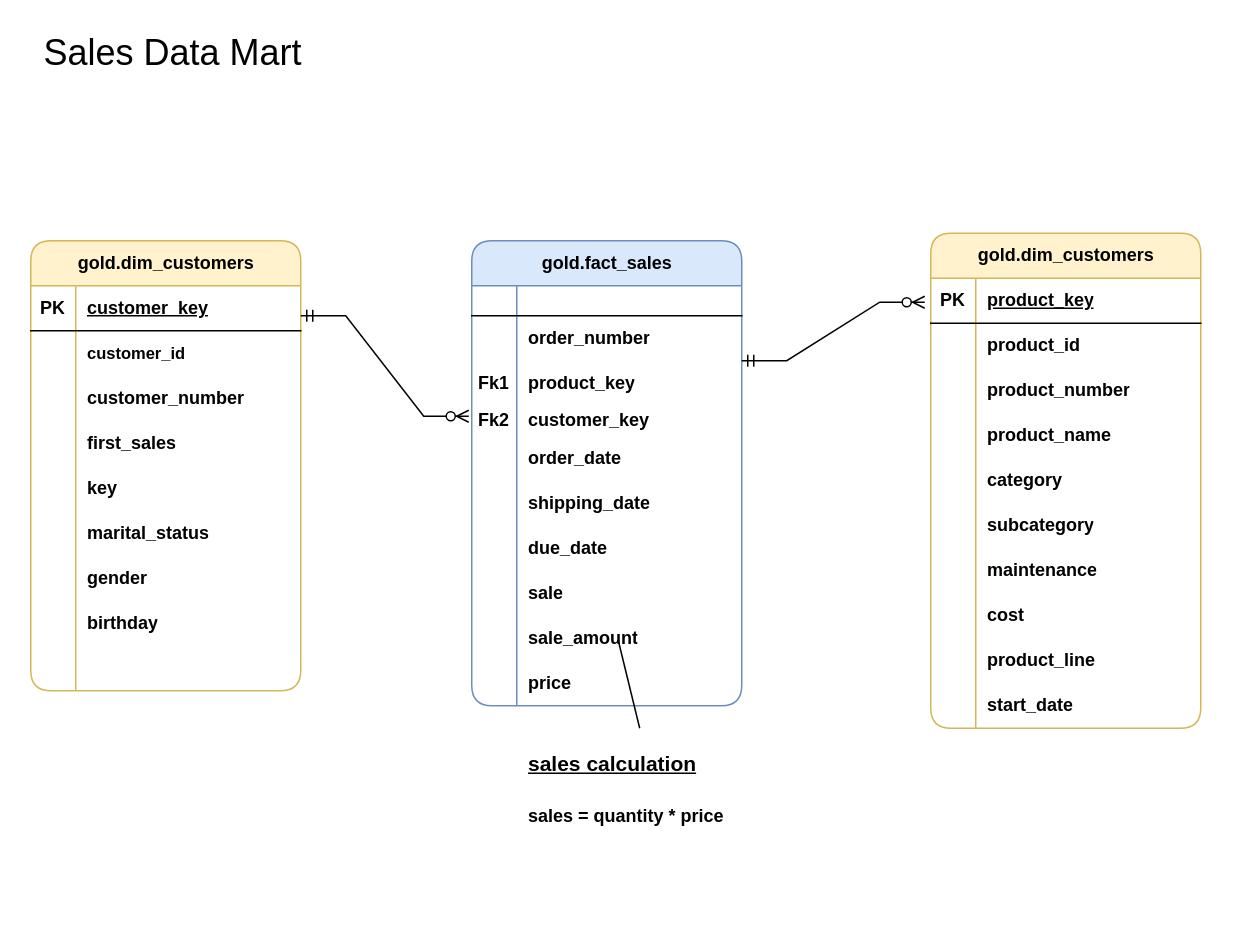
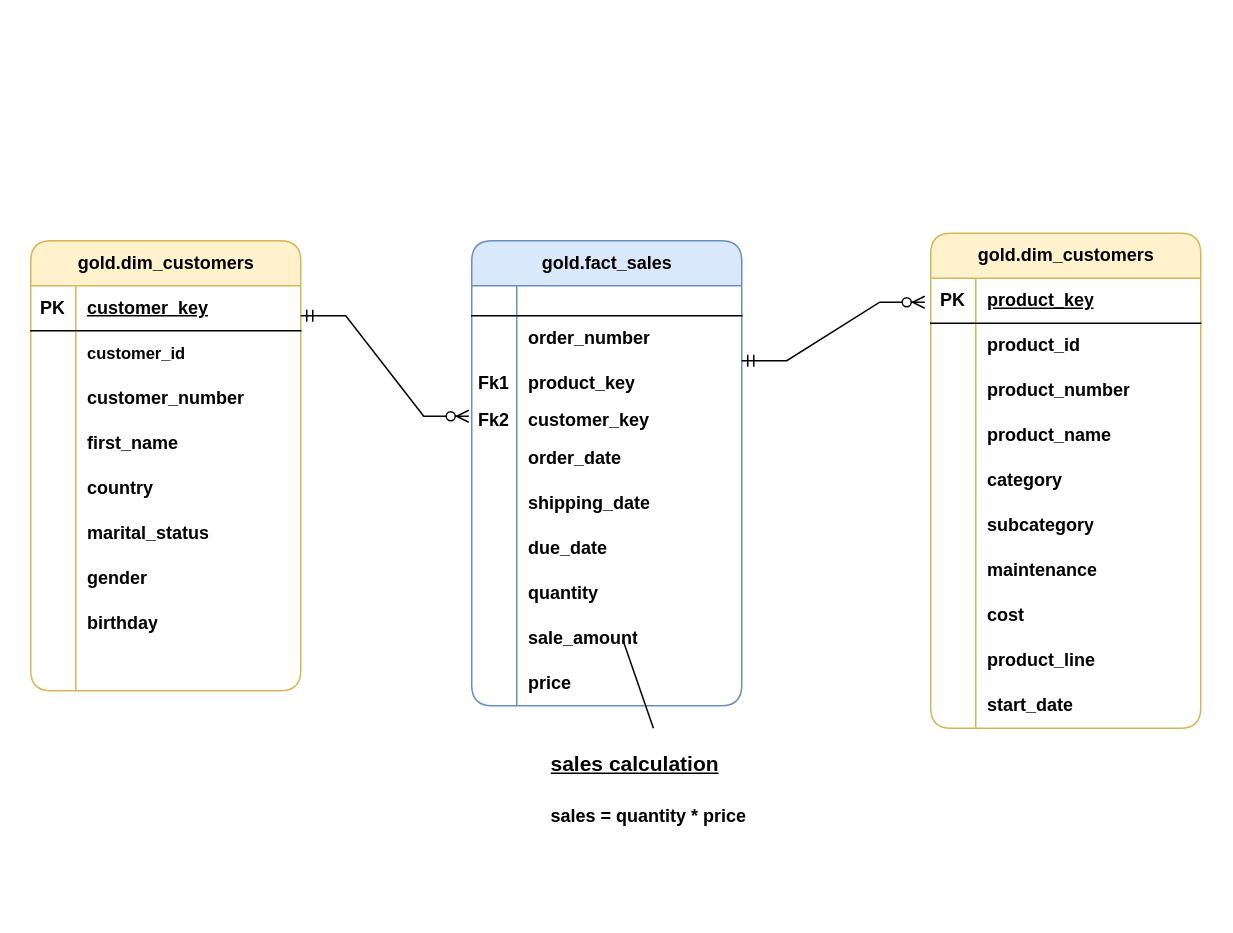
(173, 53) -> none
(139, 443) -> (136, 443)
(103, 488) -> (123, 488)
(547, 593) -> (567, 593)
(661, 815) -> (683, 815)
